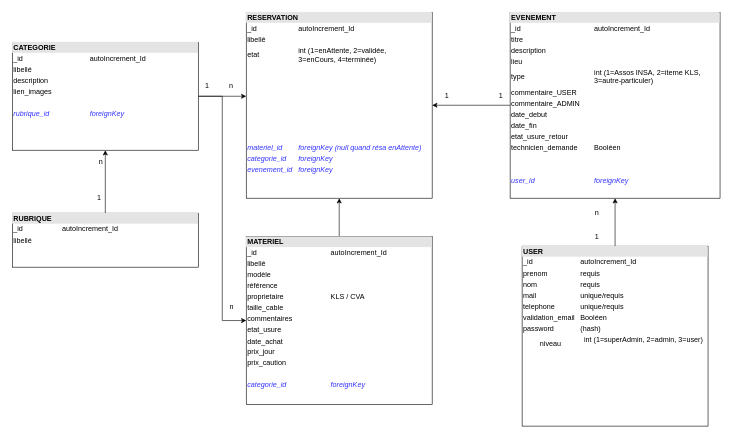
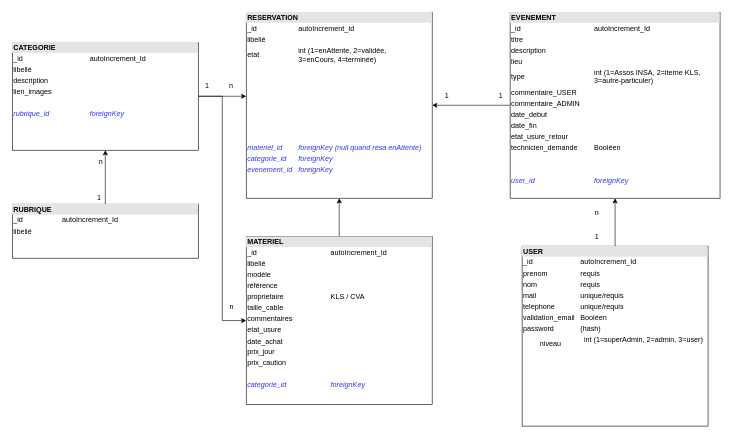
(105, 240) -> (105, 231)
